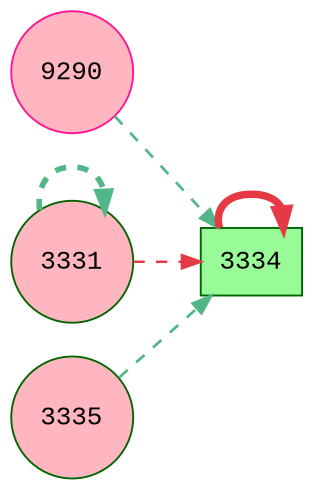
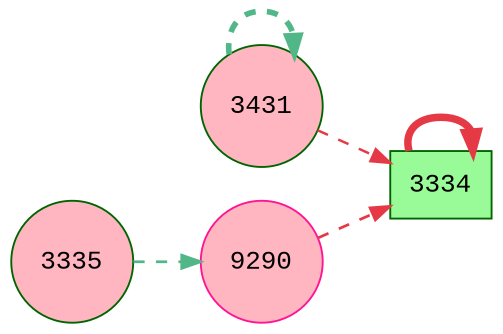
(160, 165) -> (345, 226)
(72, 262) -> (262, 106)
(158, 343) -> (157, 262)
